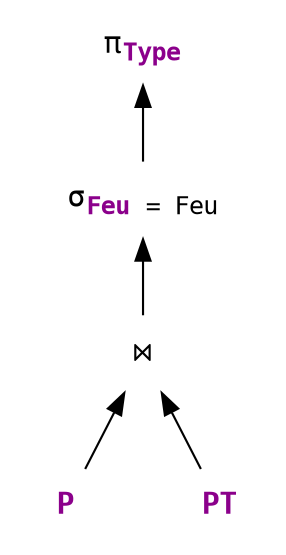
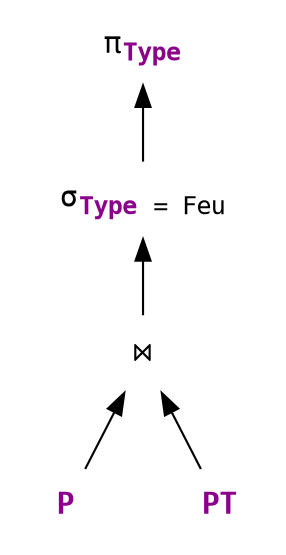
(109, 197) -> (109, 197)
